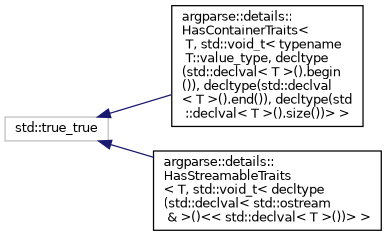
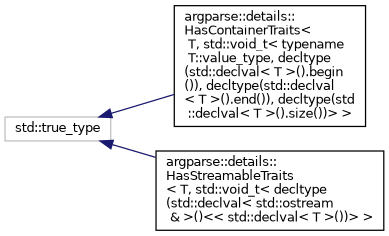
(57, 129) -> (58, 129)
